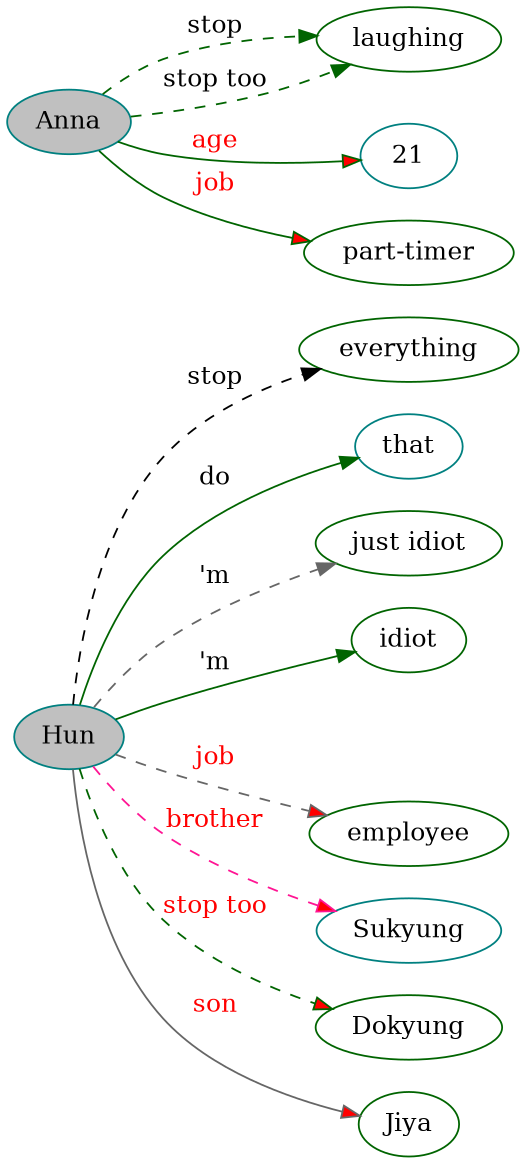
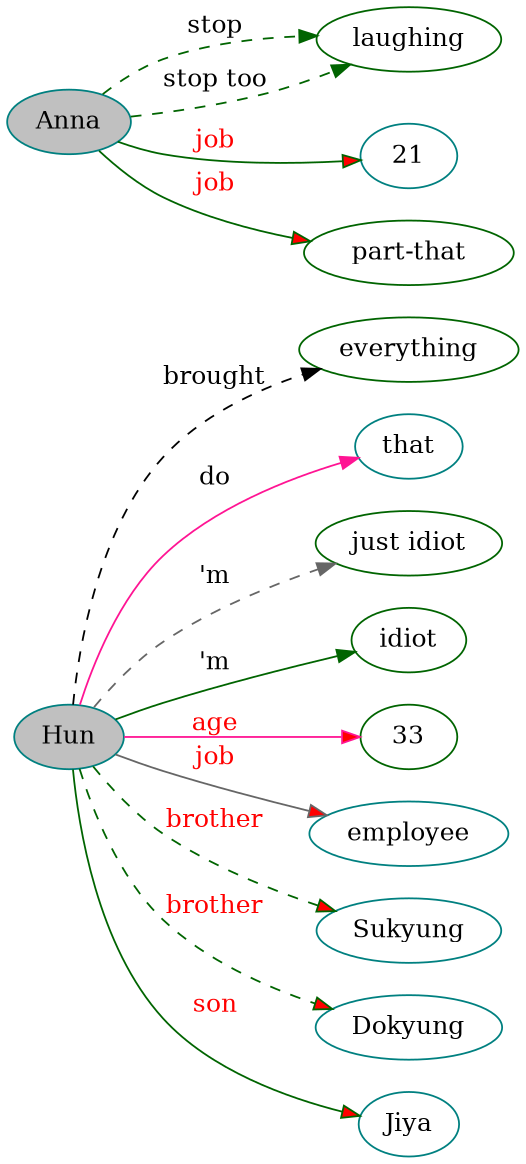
(215, 141) -> (215, 141)
(409, 253) -> (409, 253)
(215, 377) -> (215, 377)
(175, 546) -> (175, 546)
none -> (409, 737)
(211, 785) -> (211, 785)
(409, 834) -> (409, 834)
(195, 853) -> (195, 853)
(215, 906) -> (215, 906)
(143, 993) -> (143, 993)
(409, 1027) -> (409, 1027)
(409, 1124) -> (409, 1124)
